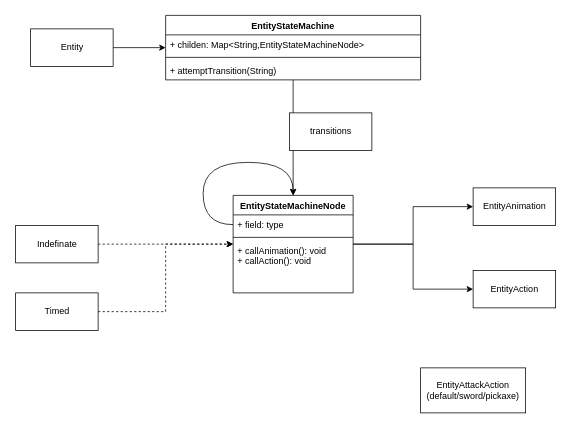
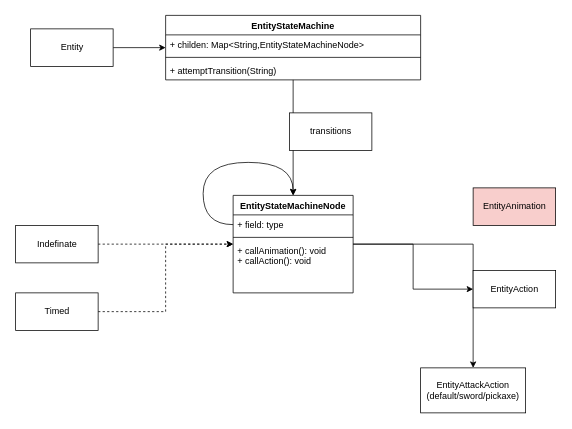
(439, 207) -> (472, 244)
(514, 207) -> (514, 207)
